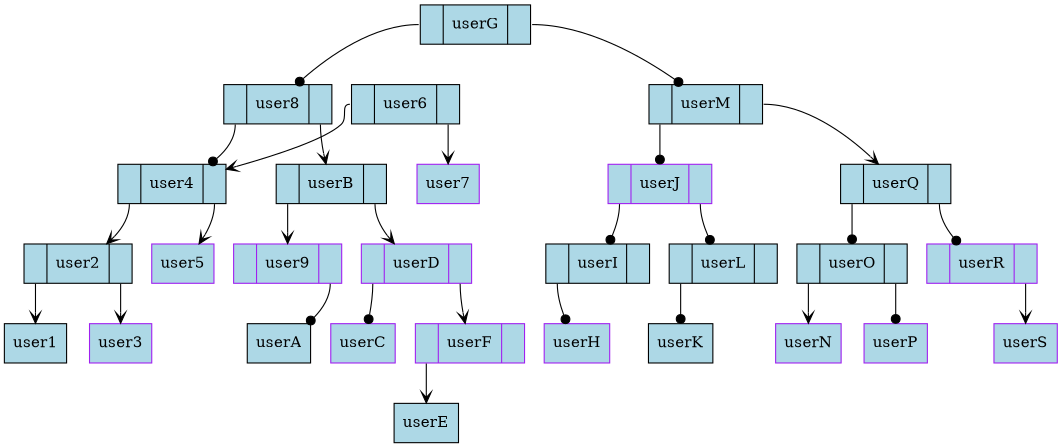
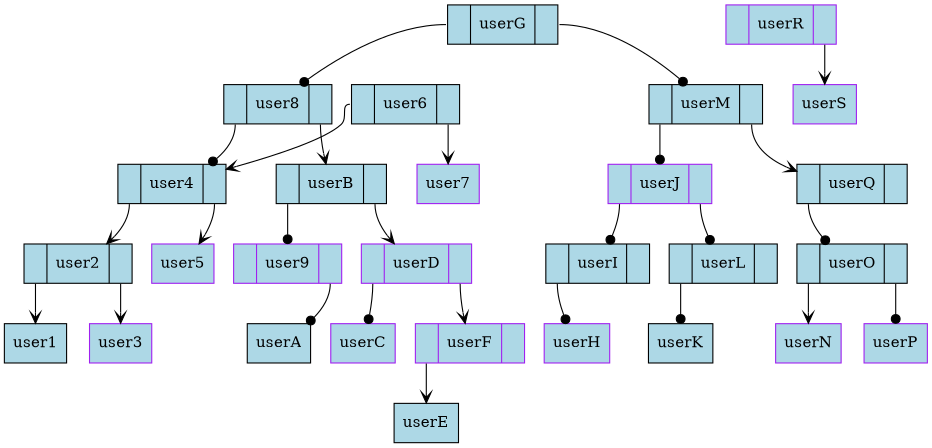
(288, 218) -> (288, 219)
(943, 222) -> none
